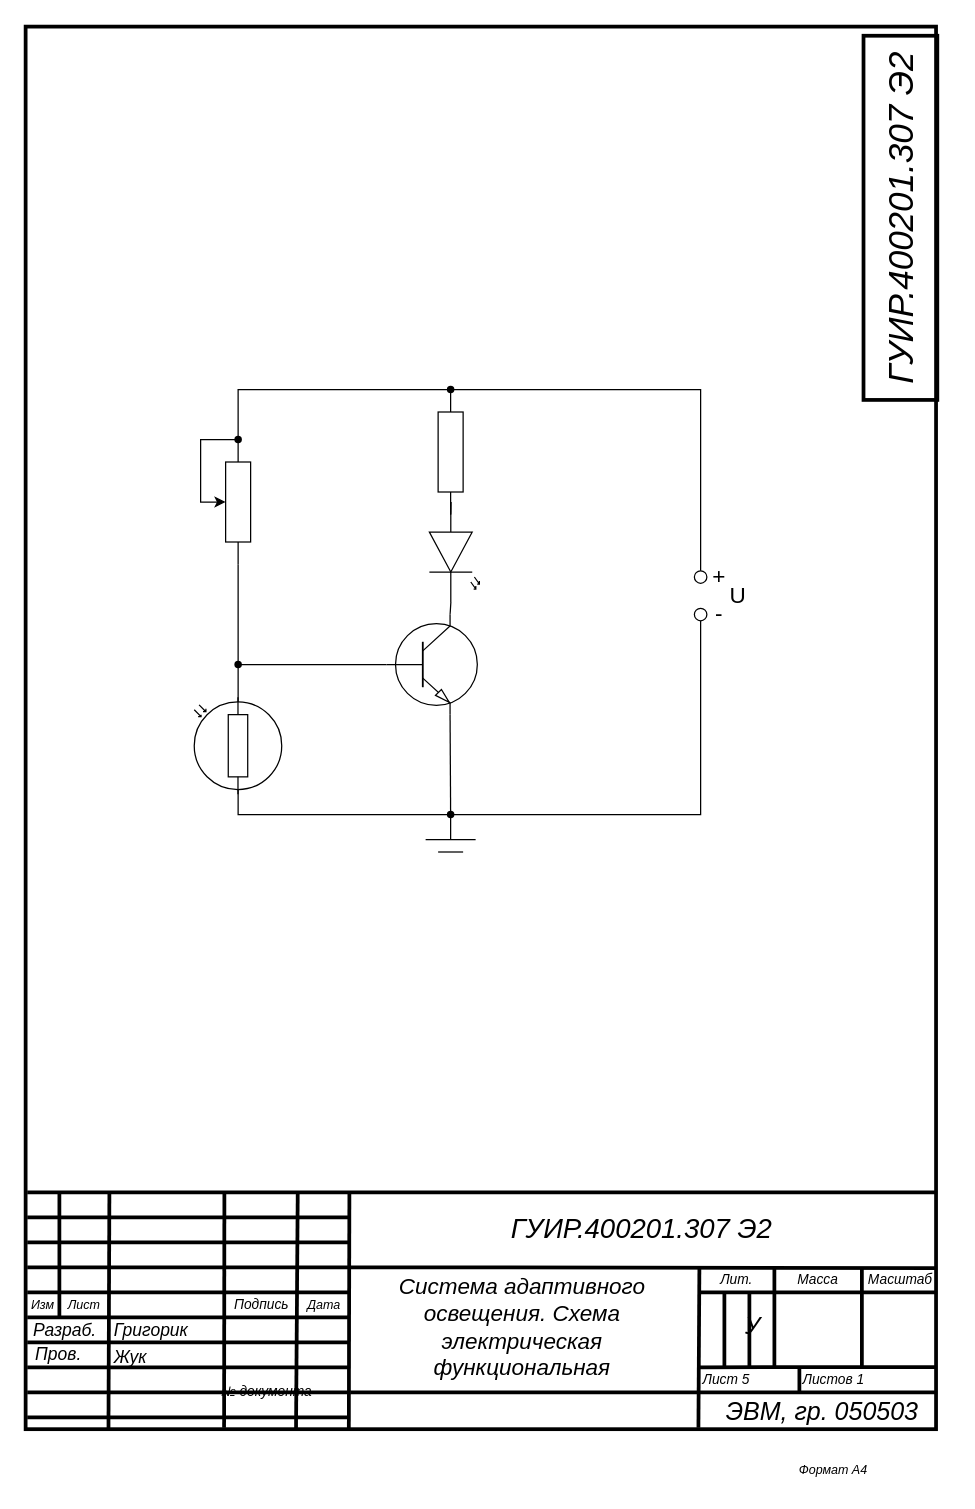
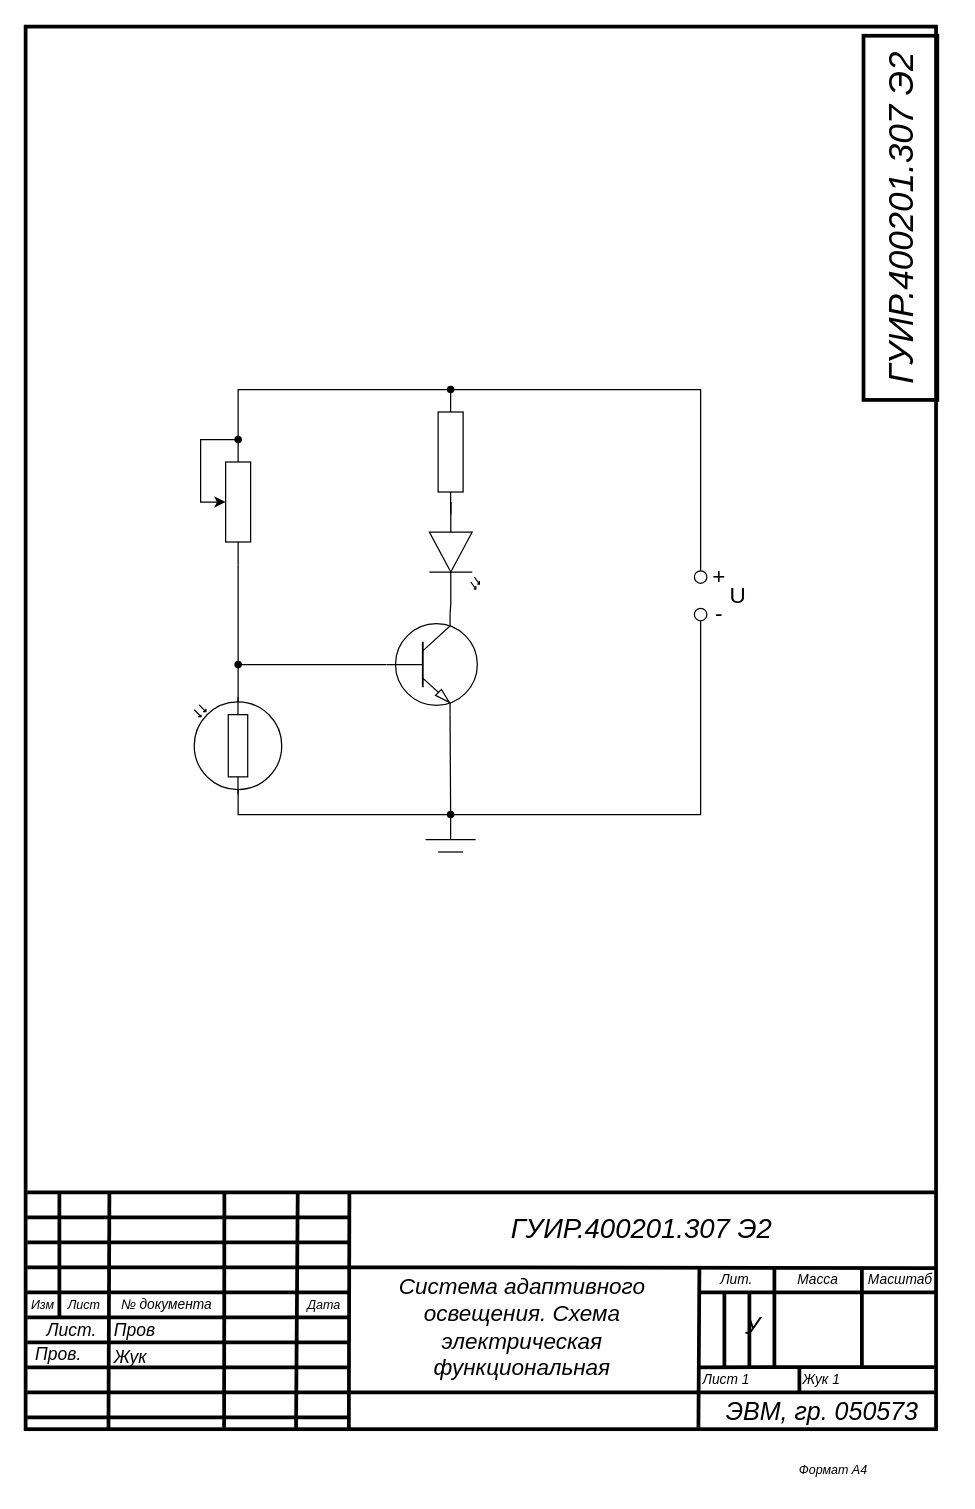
(262, 1305) -> none
(69, 1331) -> (78, 1331)
(148, 1331) -> (131, 1331)
(726, 1379) -> (726, 1379)
(862, 1379) -> (849, 1379)
(267, 1392) -> (167, 1305)
(823, 1413) -> (823, 1413)
